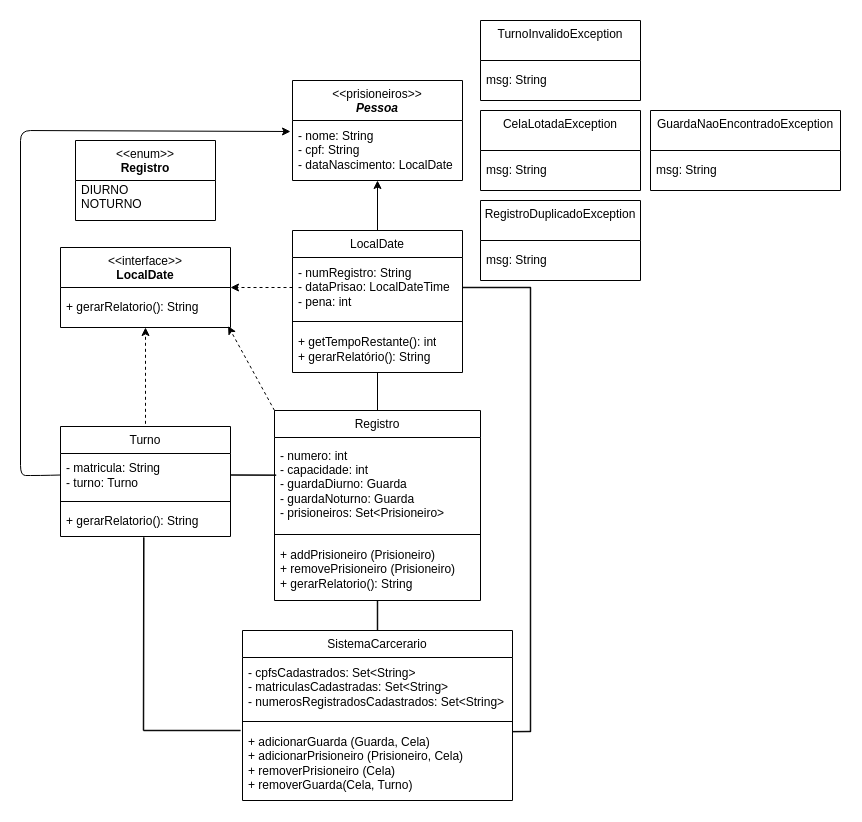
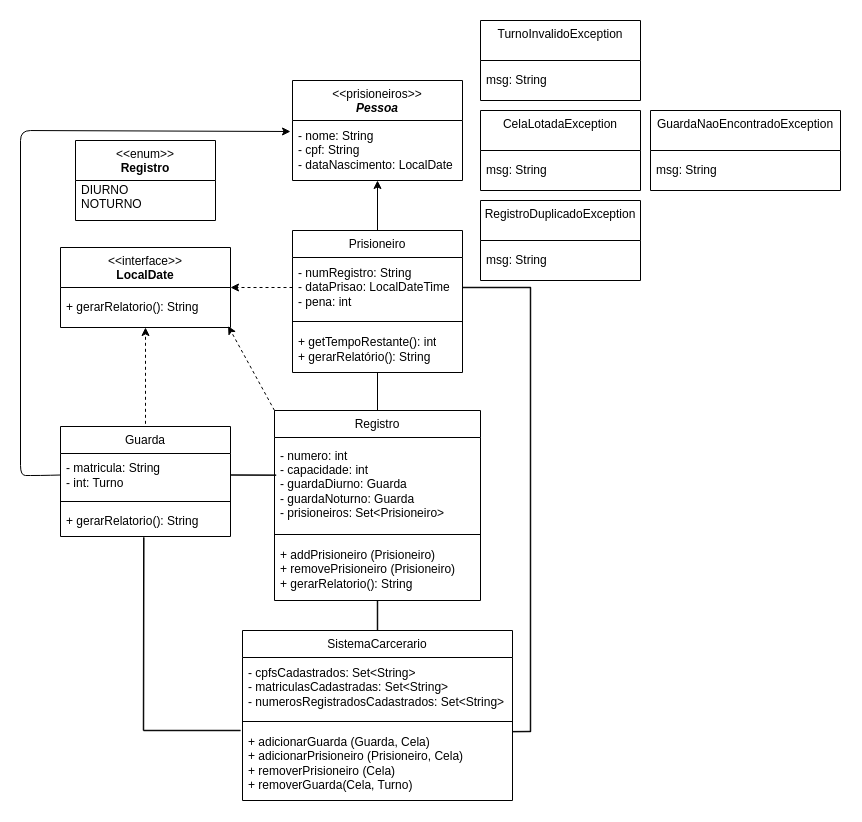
(378, 245) -> (378, 245)
(146, 441) -> (146, 441)
(121, 476) -> (121, 476)
